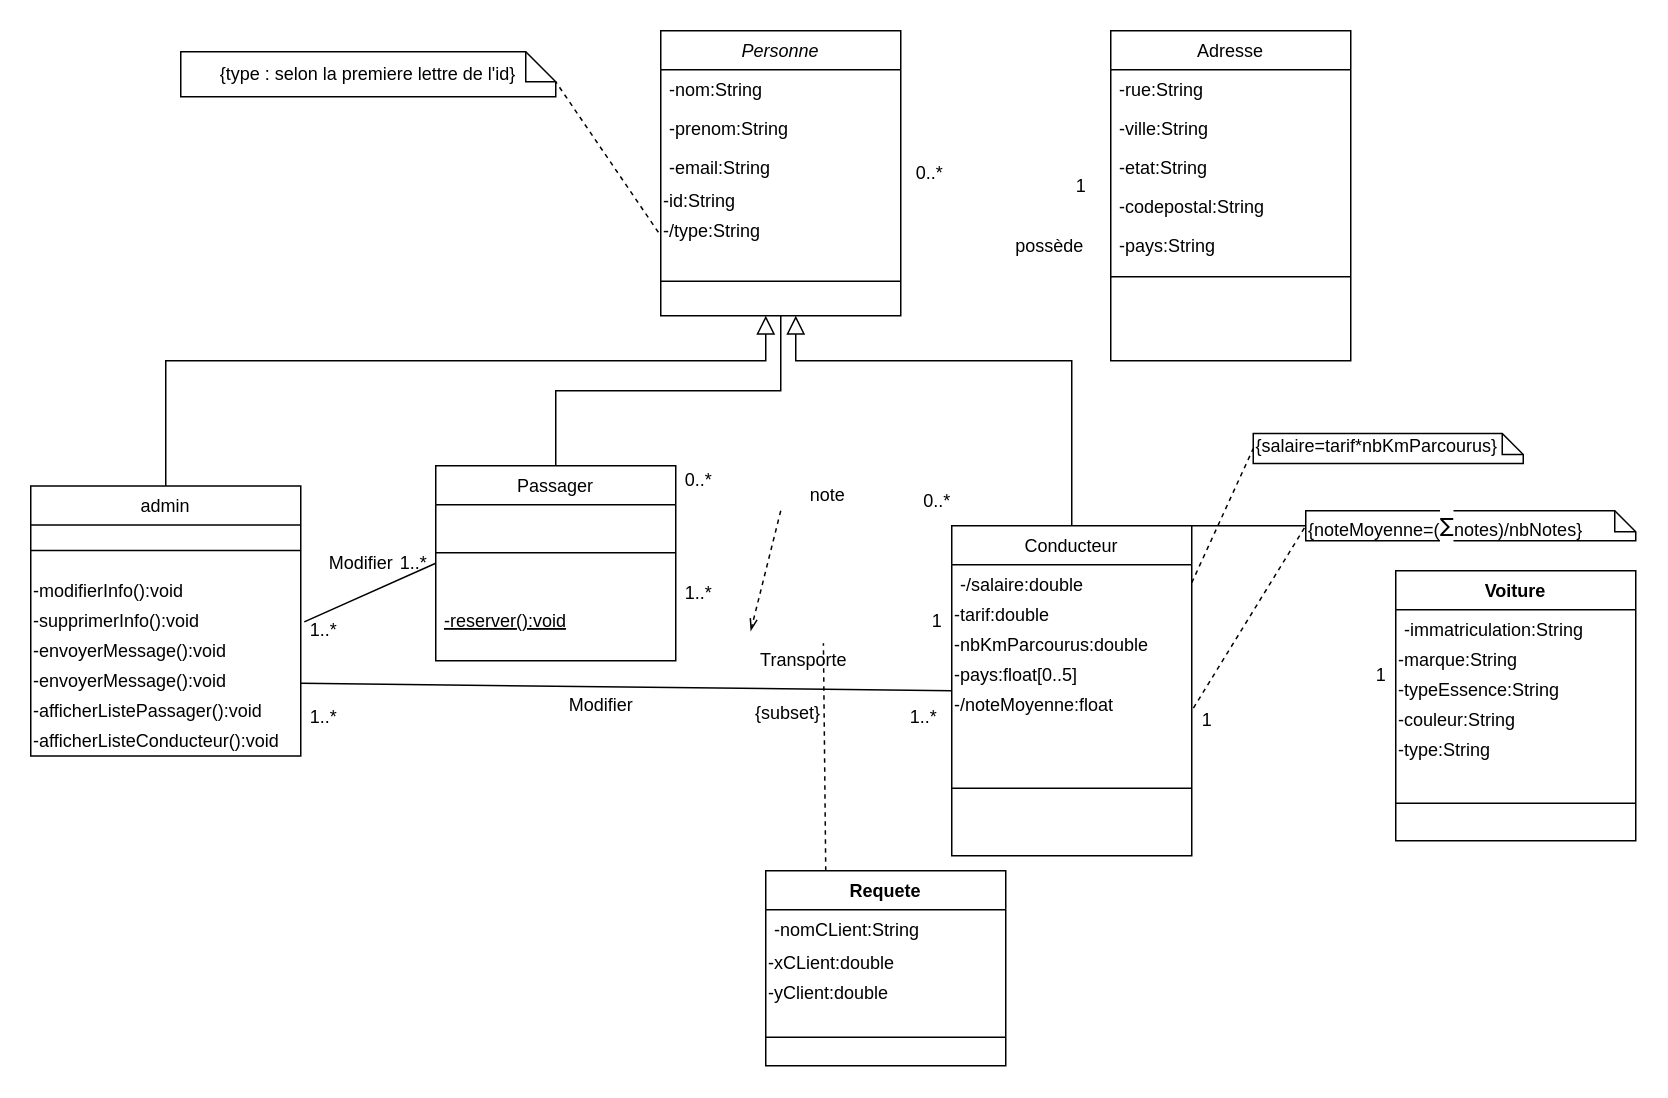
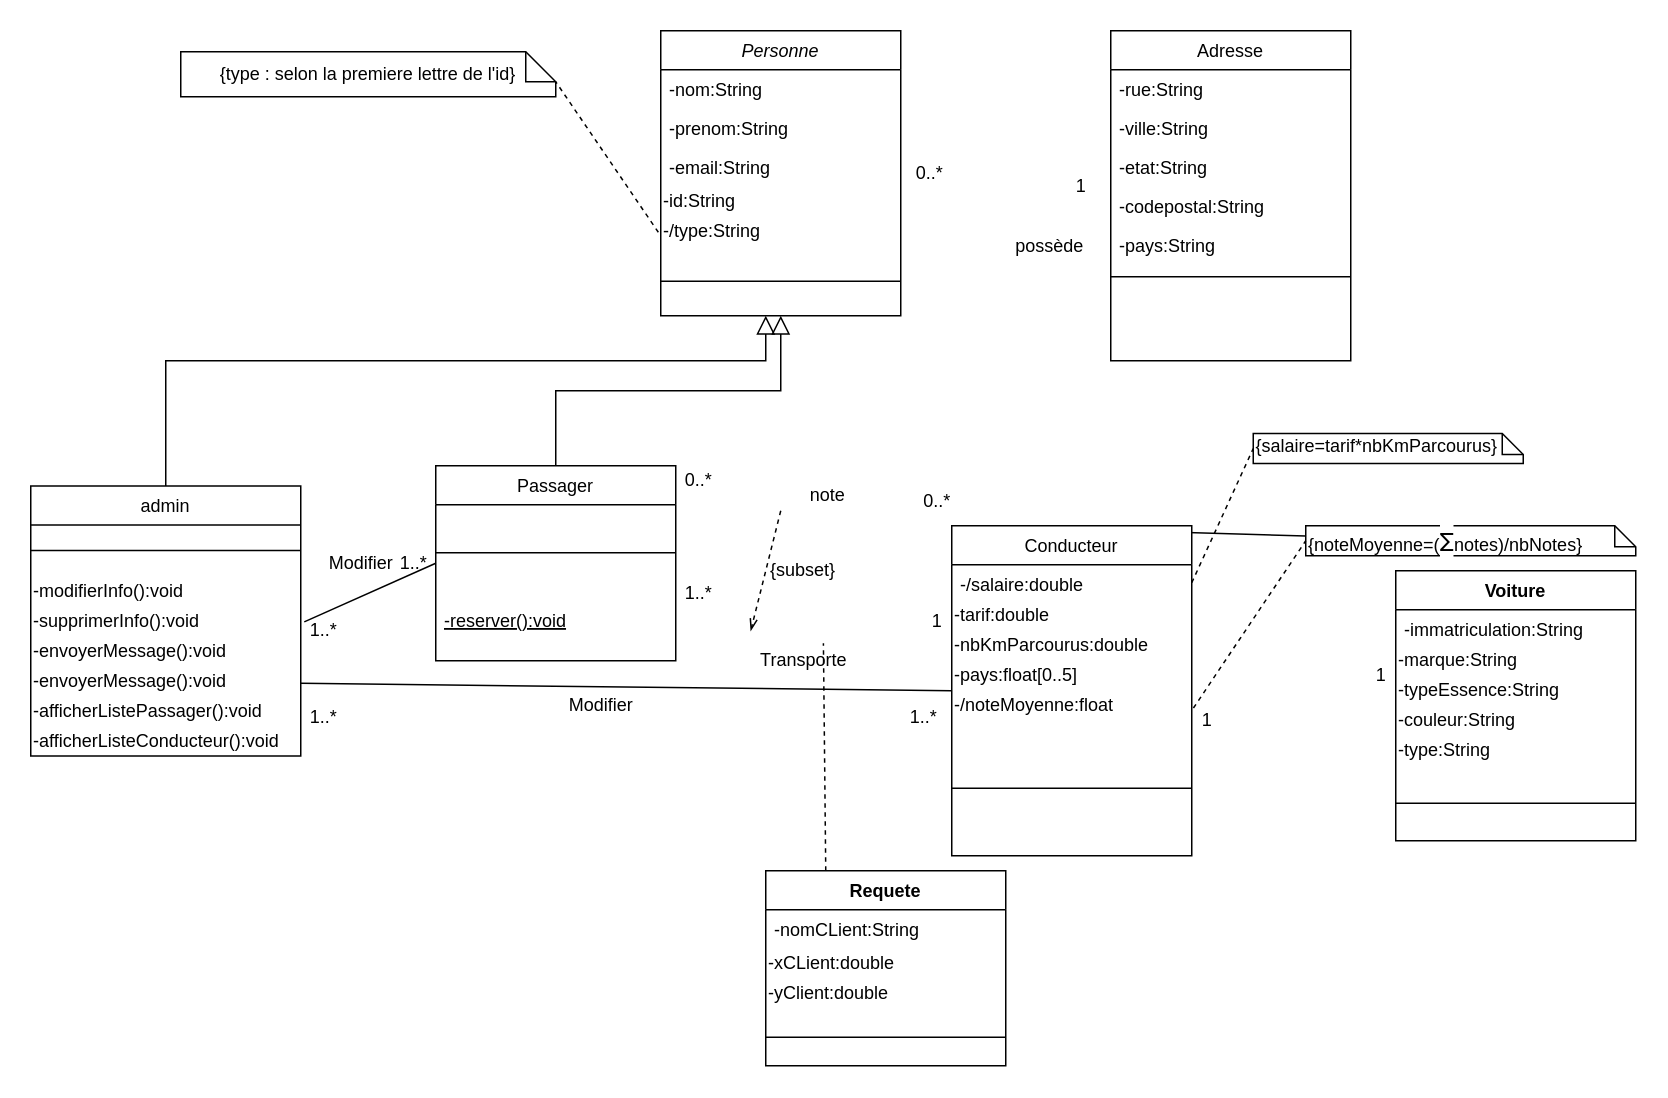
(781, 327) -> (781, 335)
(1002, 361) -> none
(1471, 526) -> (1471, 541)
(788, 713) -> (803, 571)
